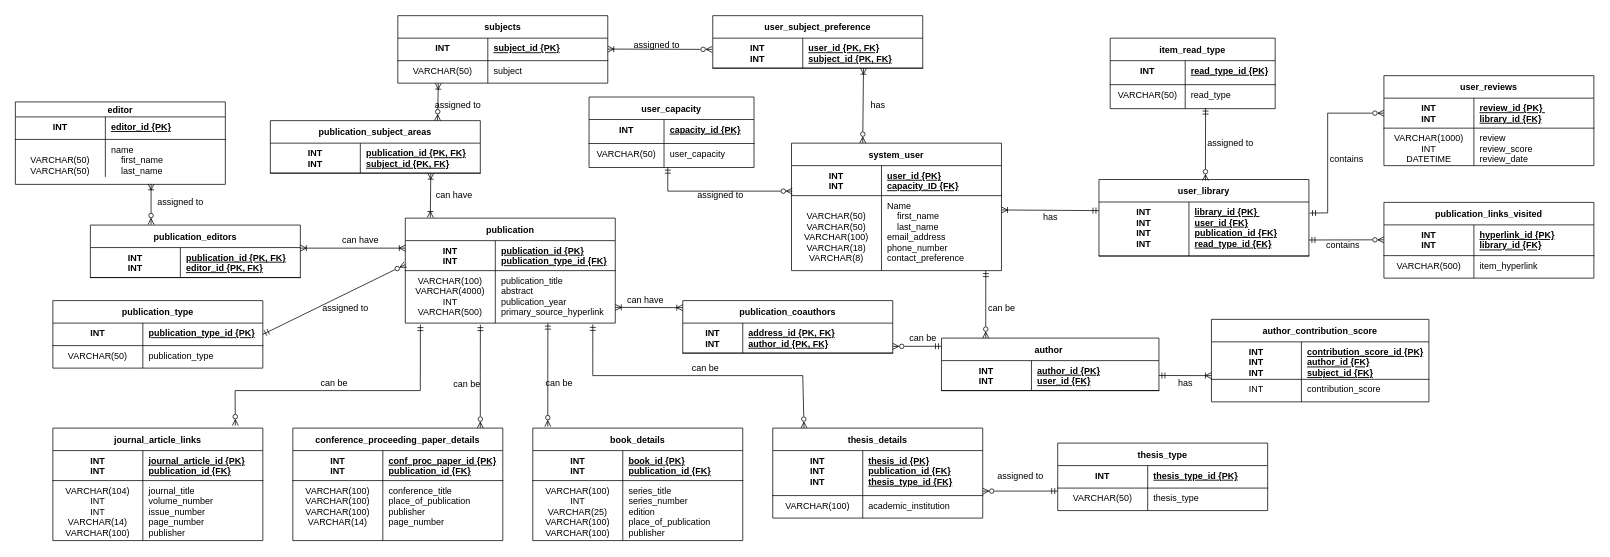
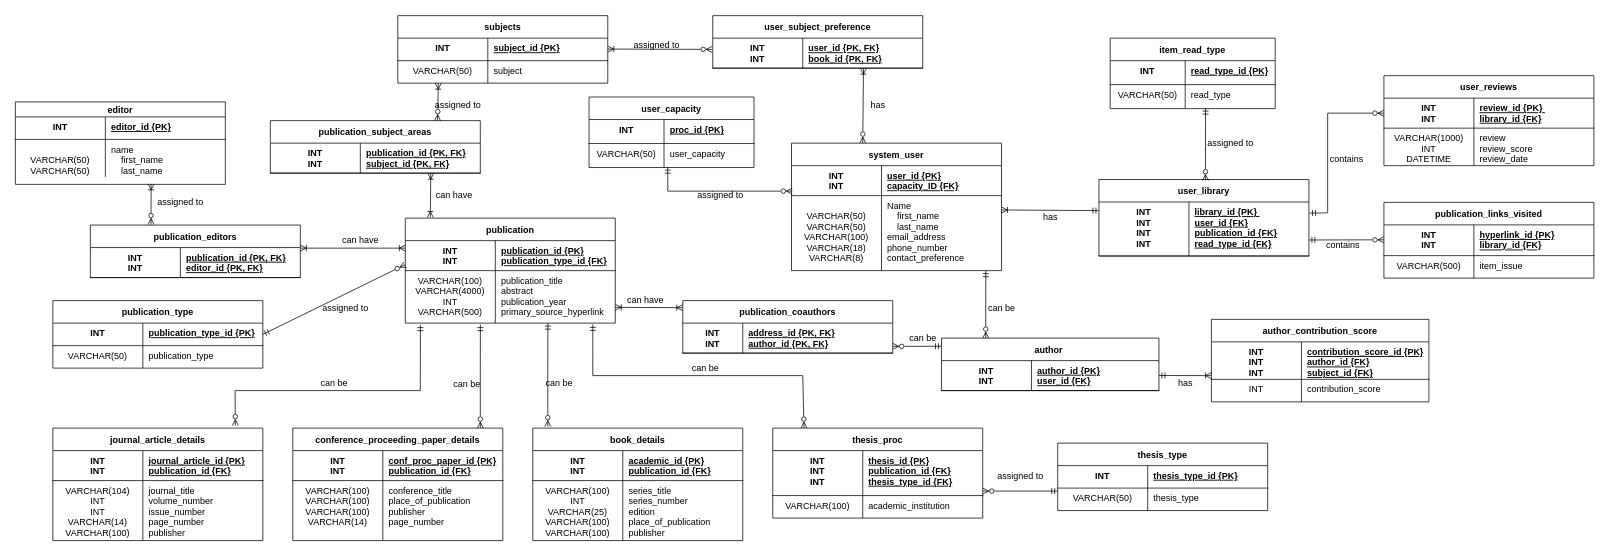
(845, 48) -> (845, 48)
(708, 129) -> (699, 129)
(1512, 266) -> (1503, 266)
(158, 440) -> (158, 440)
(878, 440) -> (878, 440)
(658, 461) -> (666, 461)
